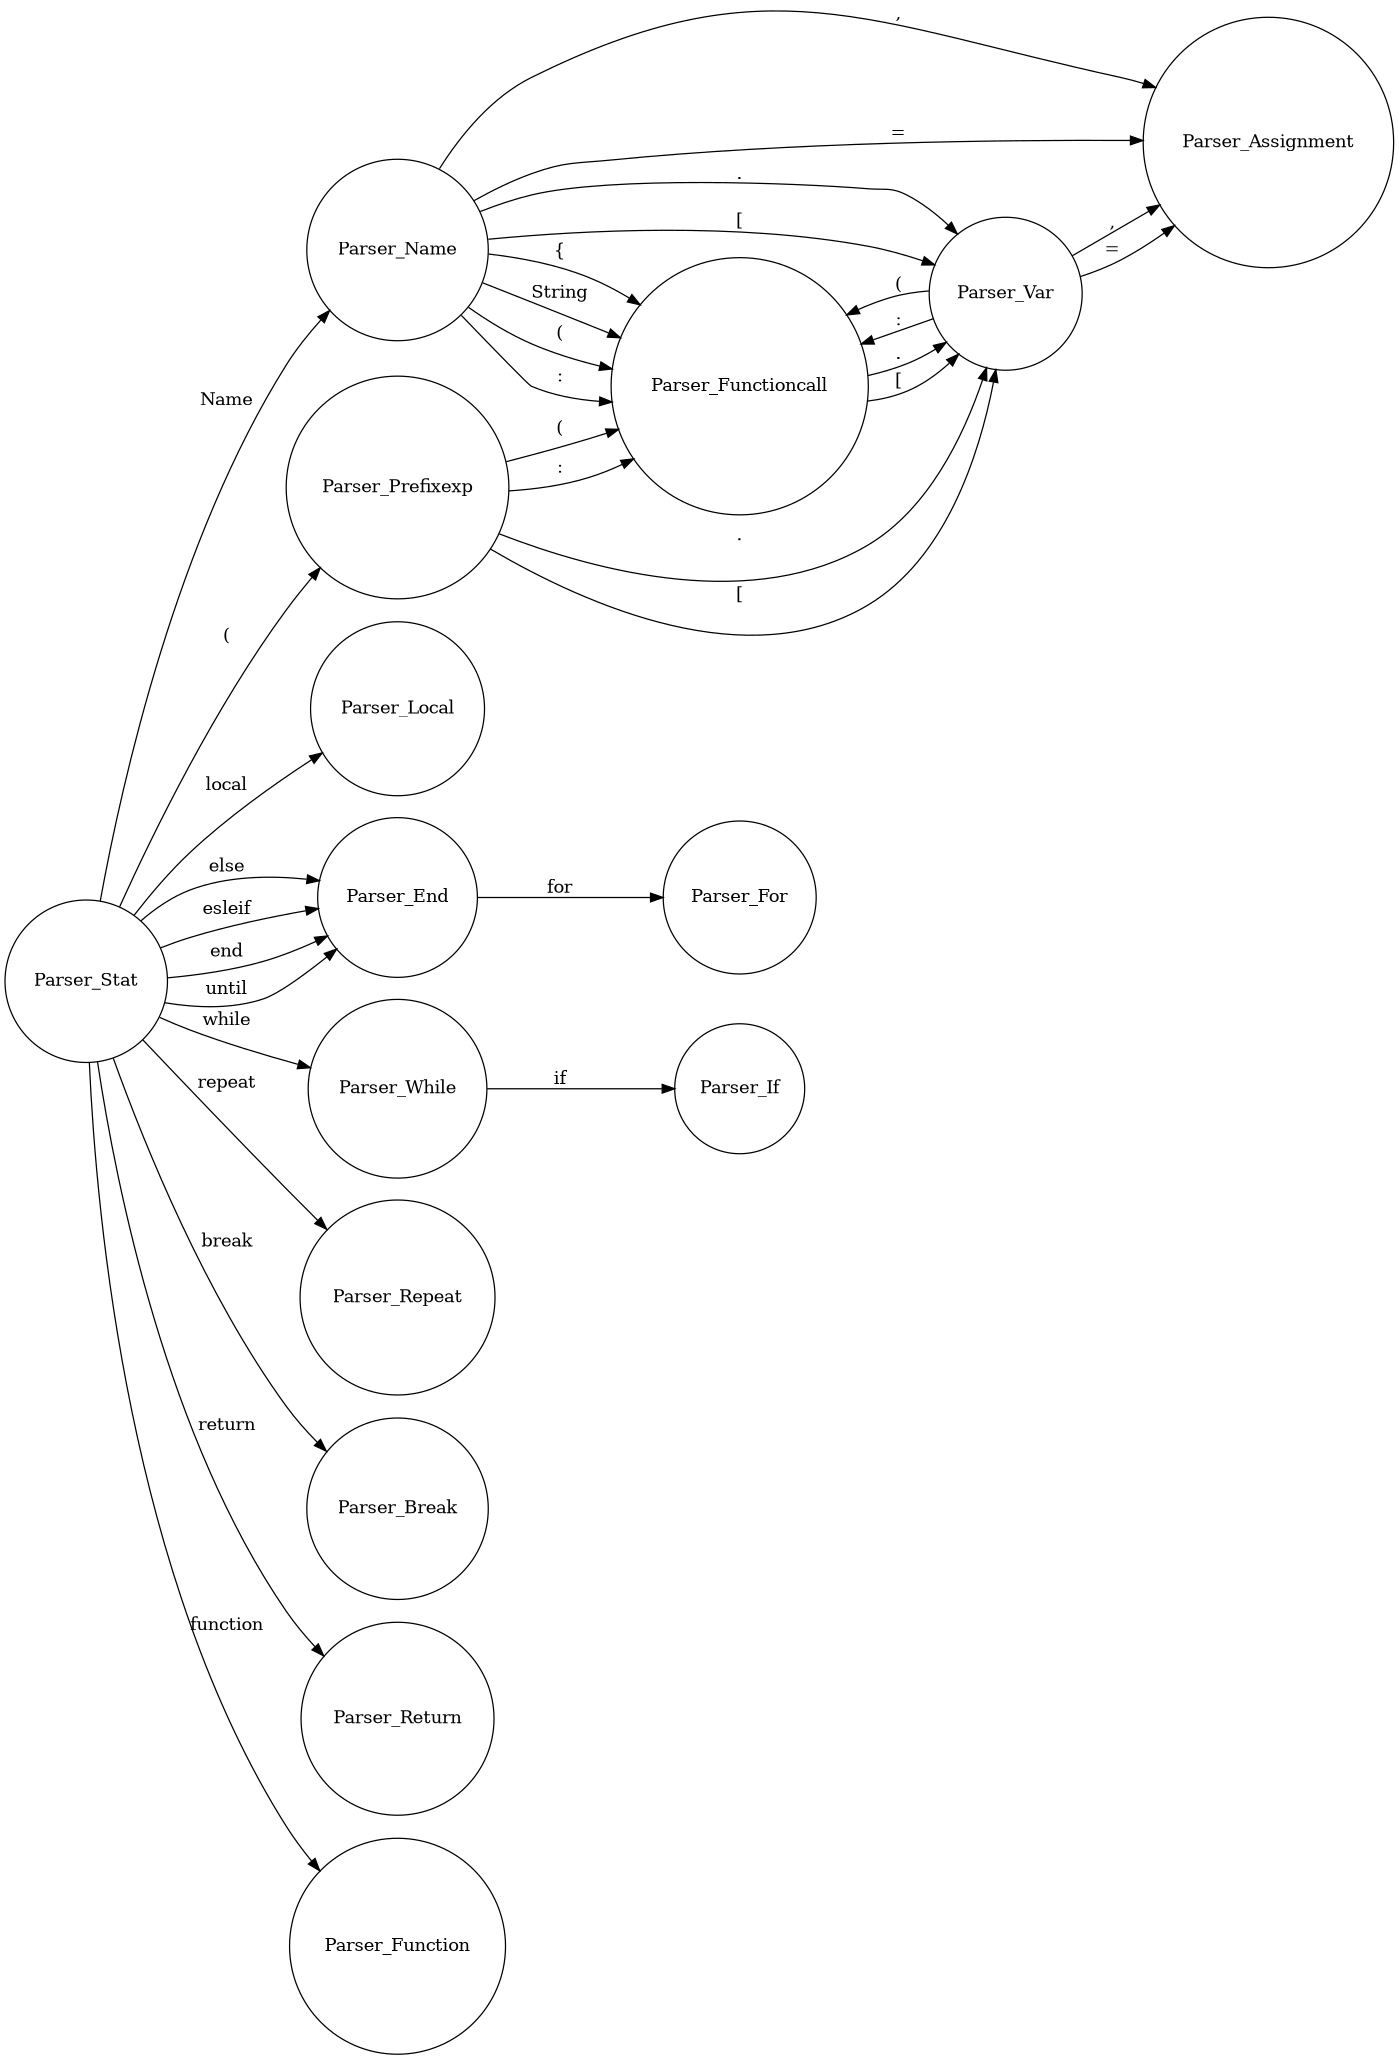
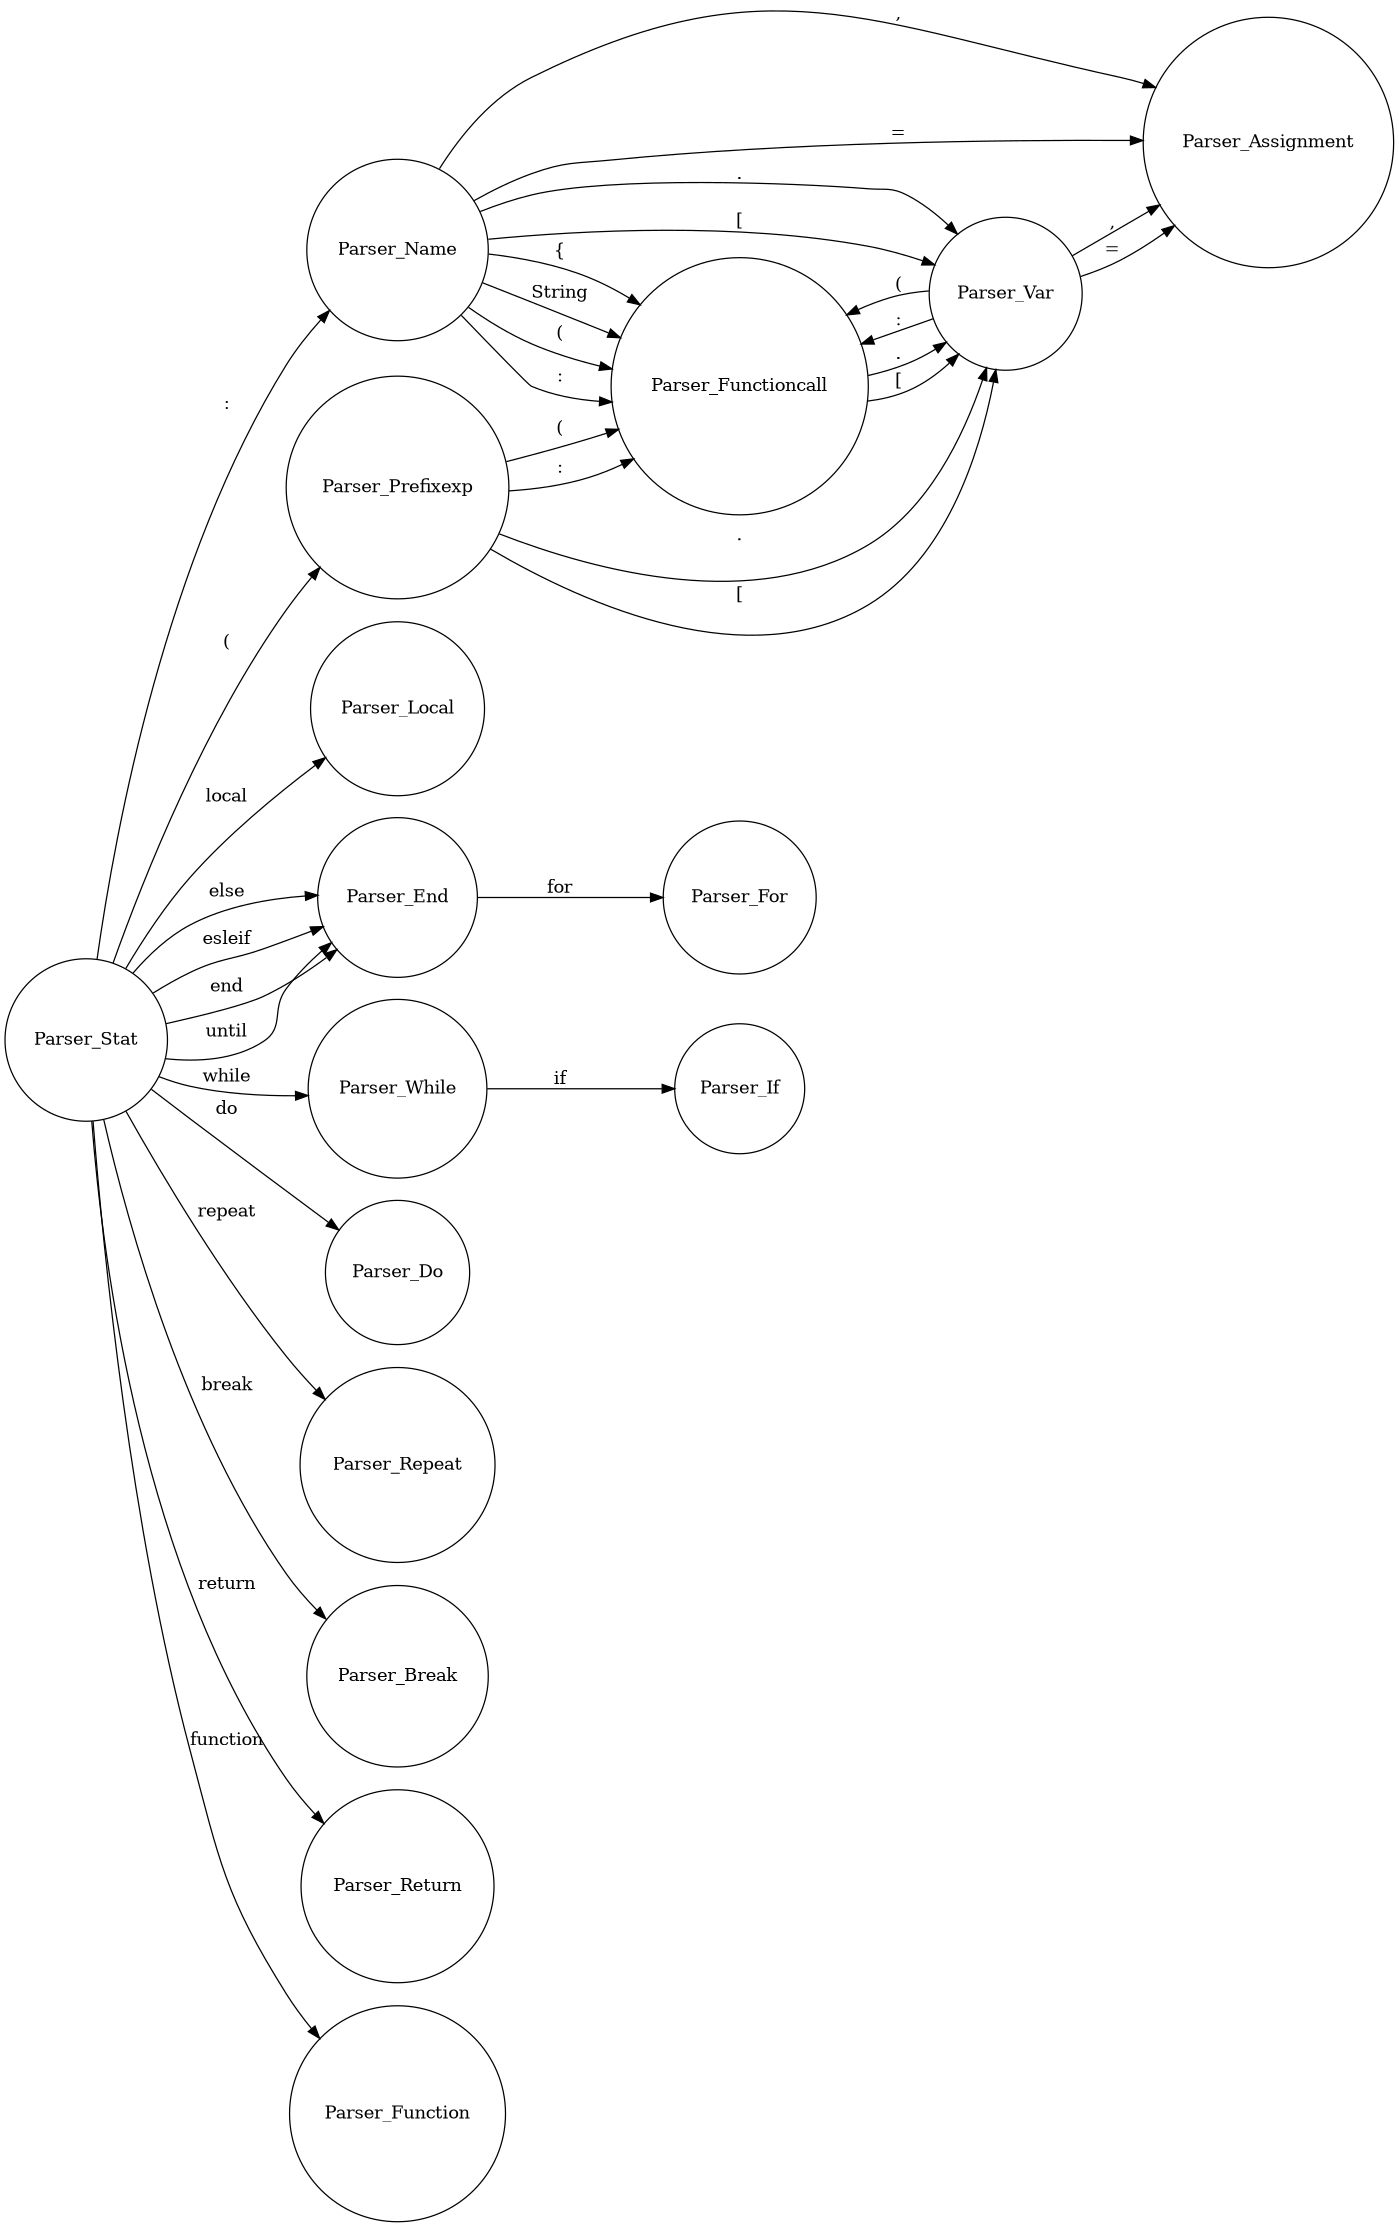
(227, 401) -> (227, 404)
none -> (398, 1272)
